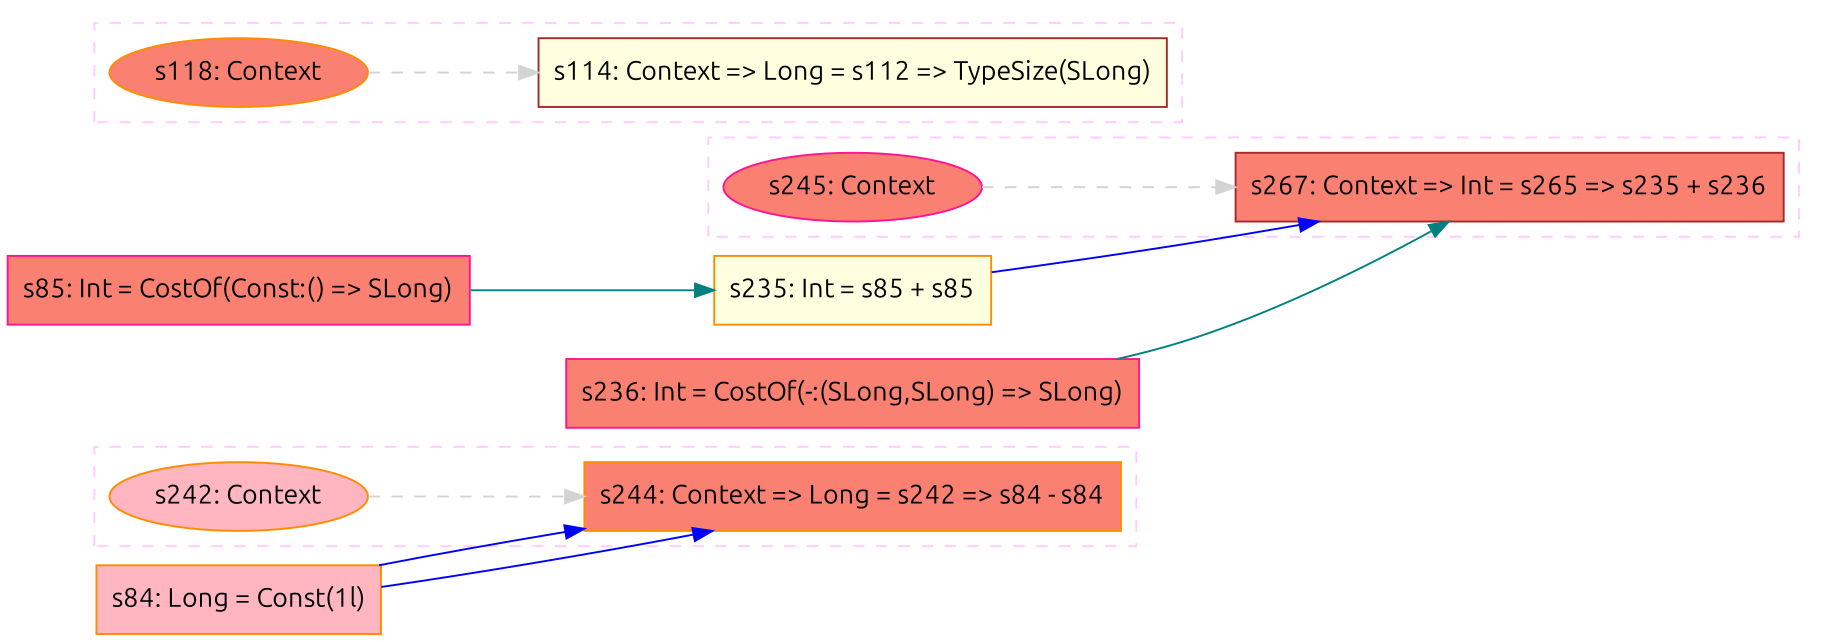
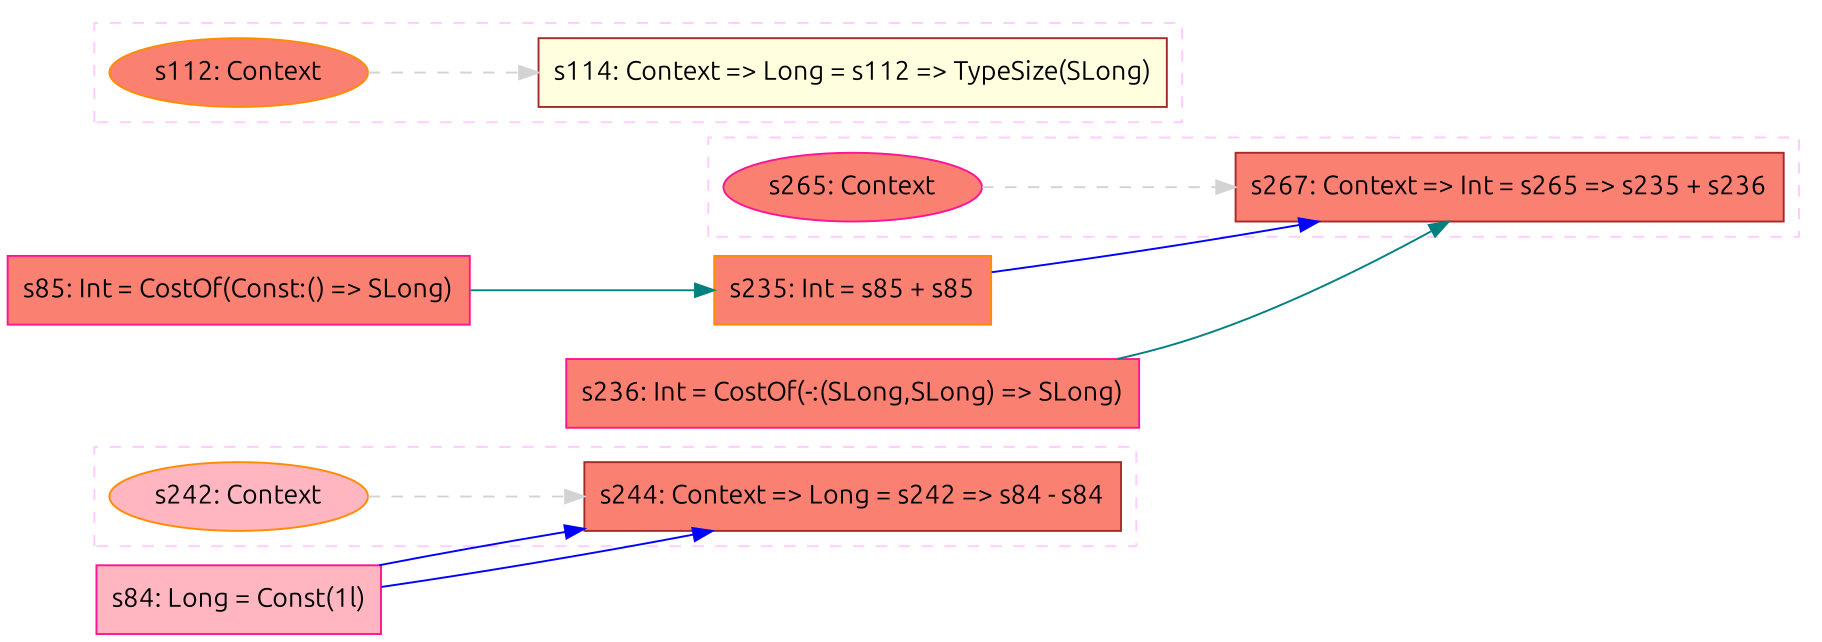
(239, 73) -> (239, 73)
(853, 187) -> (853, 187)
(853, 290) -> (853, 290)
(853, 497) -> (853, 497)
(239, 600) -> (239, 600)
